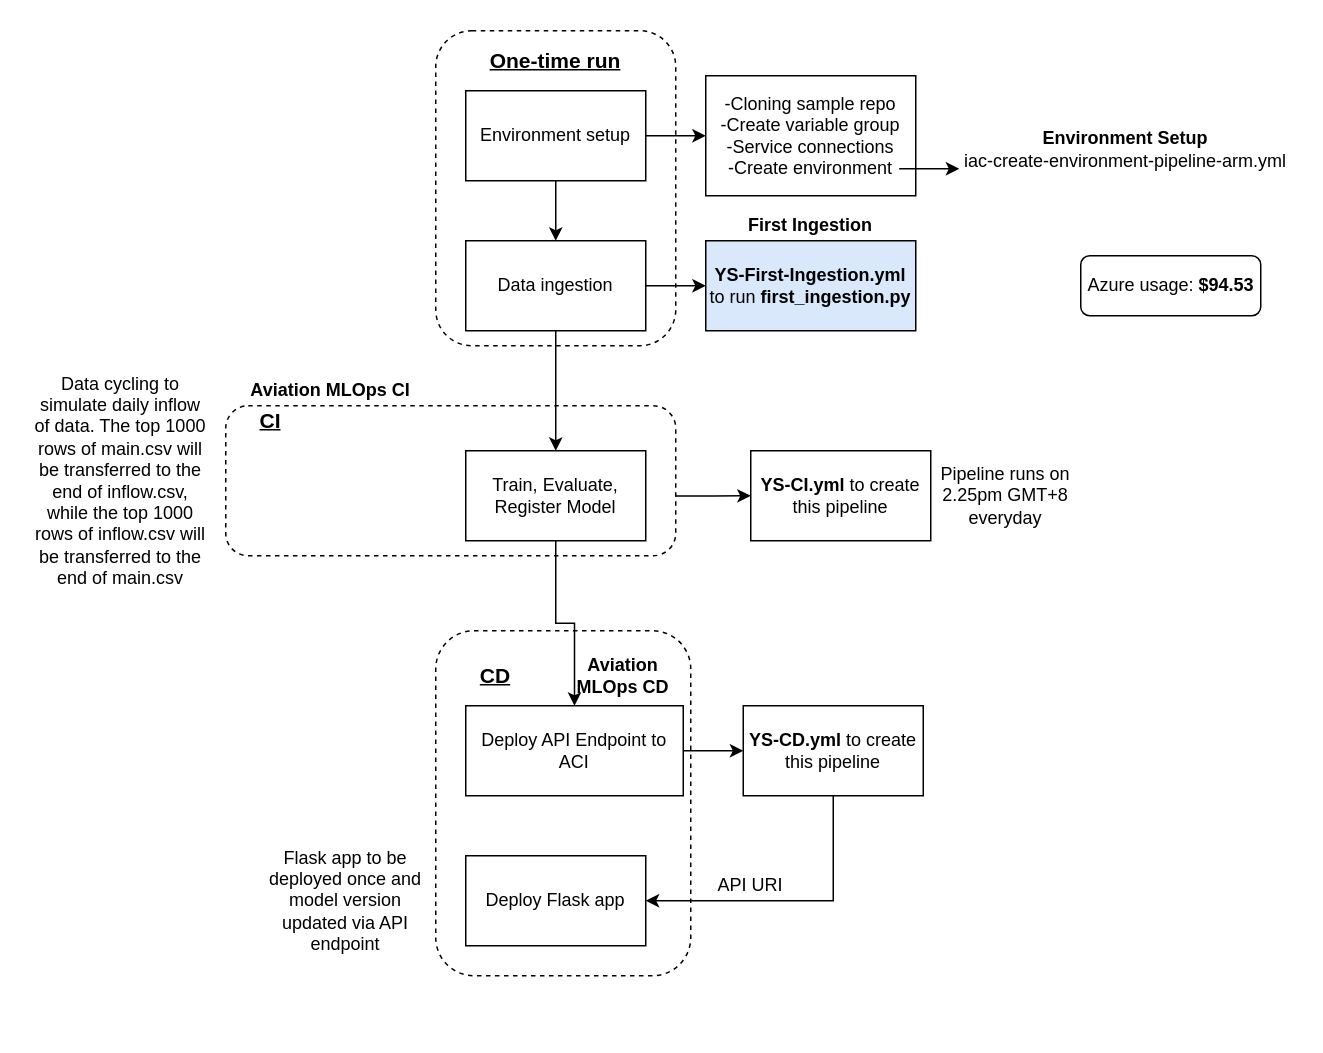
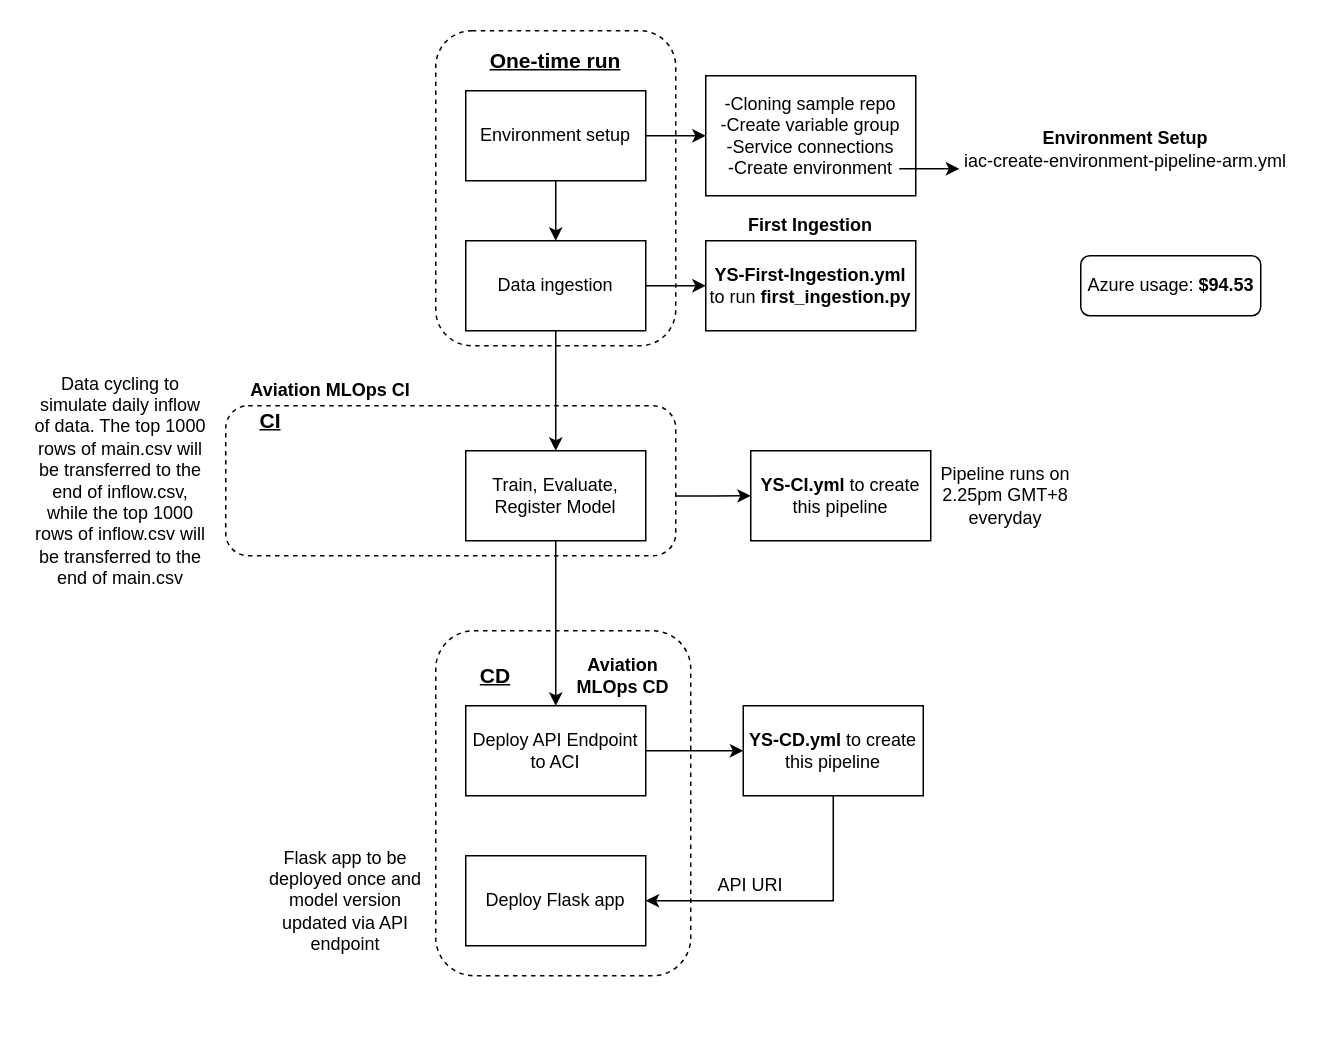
(811, 286) -> (811, 286)
(575, 751) -> (556, 751)
